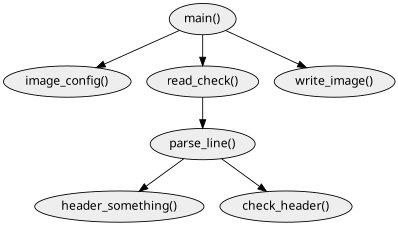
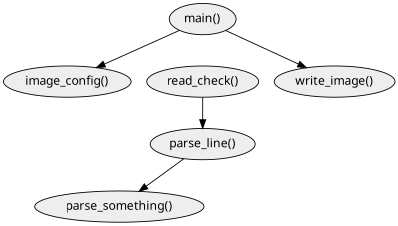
(203, 46) -> none
(119, 207) -> (119, 207)
(286, 207) -> none
